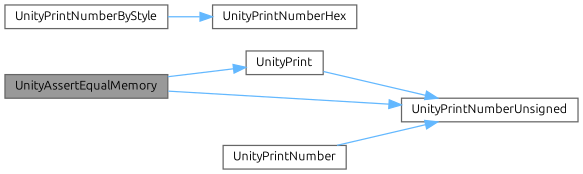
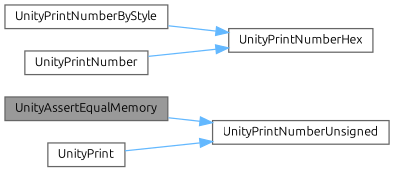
(201, 73) -> none
(381, 135) -> (182, 53)
